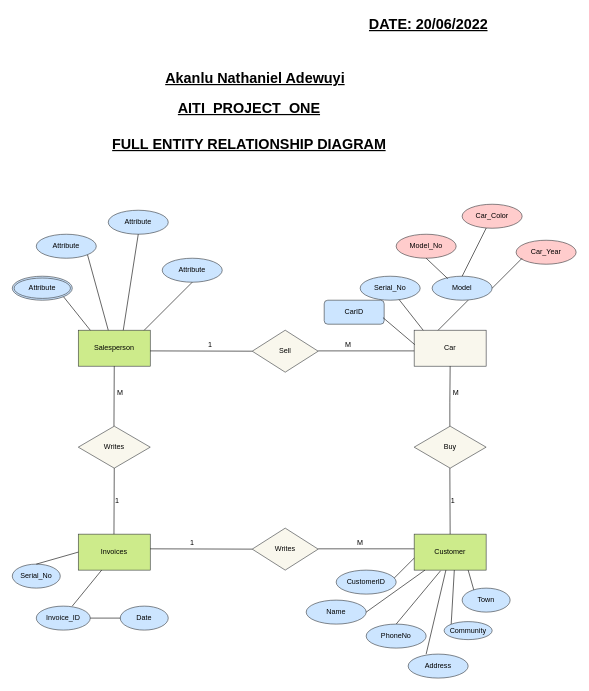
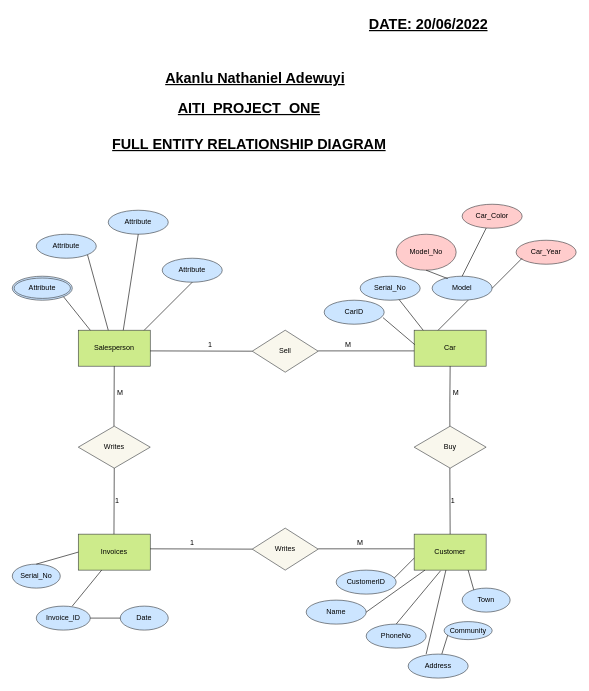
(426, 246) -> (426, 252)
(354, 312) -> (354, 312)
(450, 348) -> (450, 348)
(453, 597) -> (445, 644)
